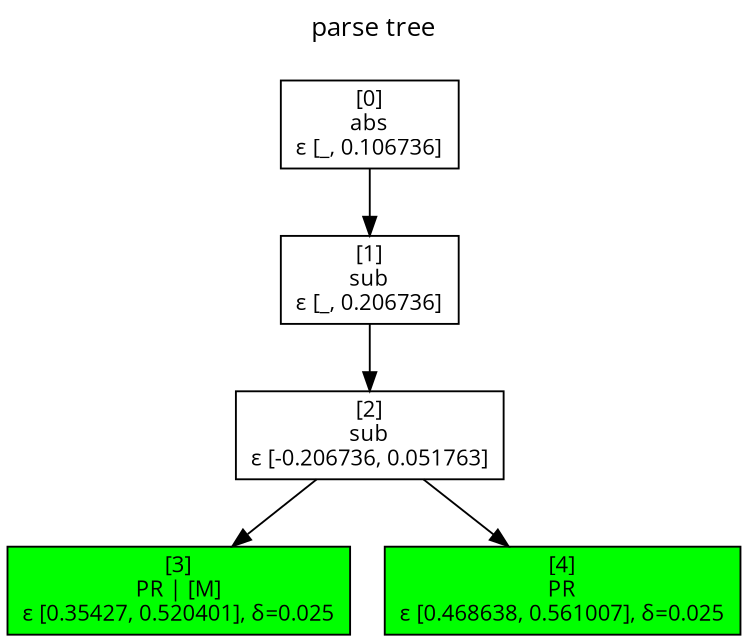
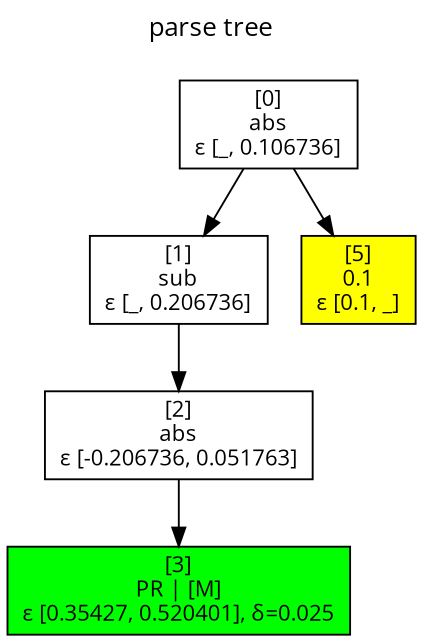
none -> (359, 280)
(370, 435) -> (179, 435)
(563, 591) -> none
